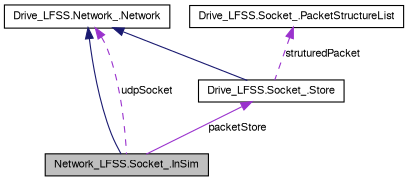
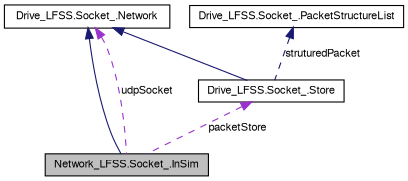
(87, 17) -> (87, 17)
(282, 59) -> (282, 59)
(194, 130) -> (194, 130)
